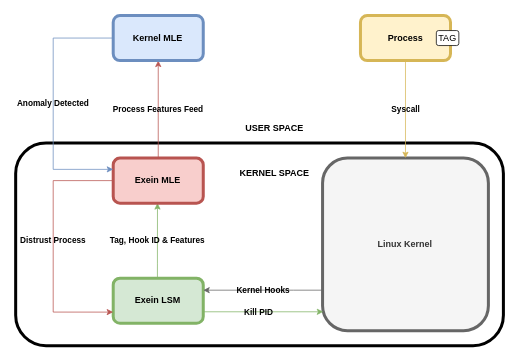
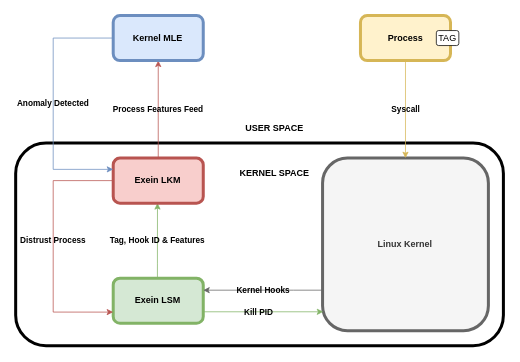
(158, 180) -> (158, 180)
